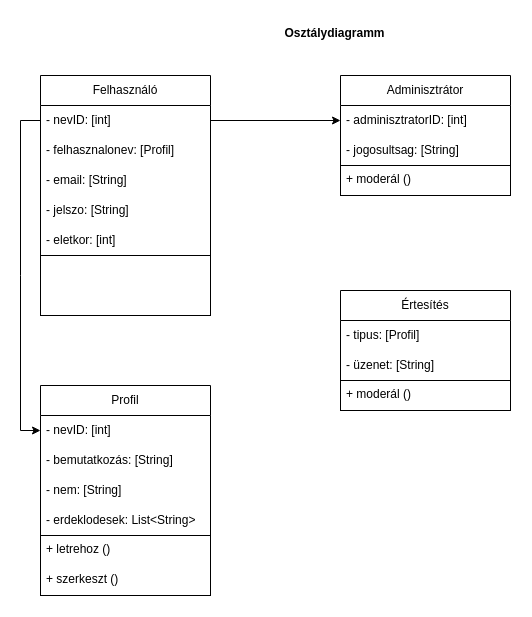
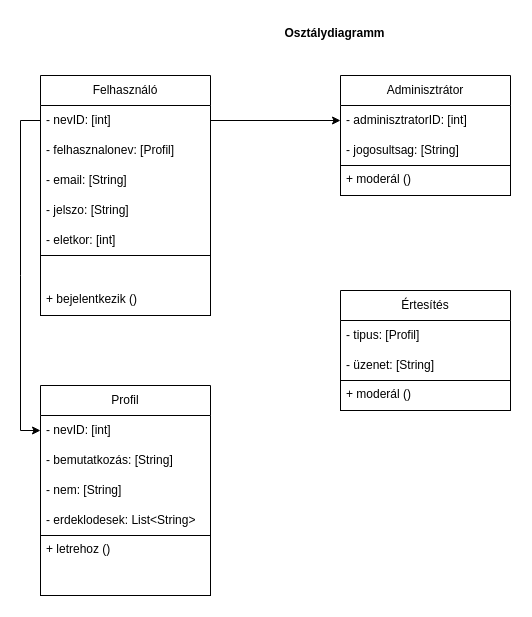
none -> (126, 301)
(126, 581) -> none
